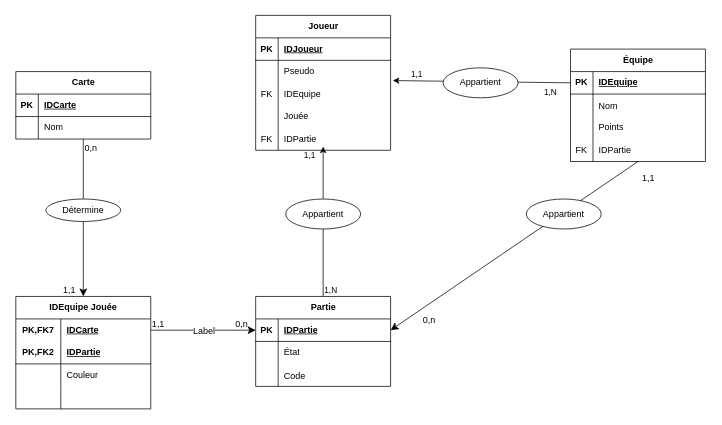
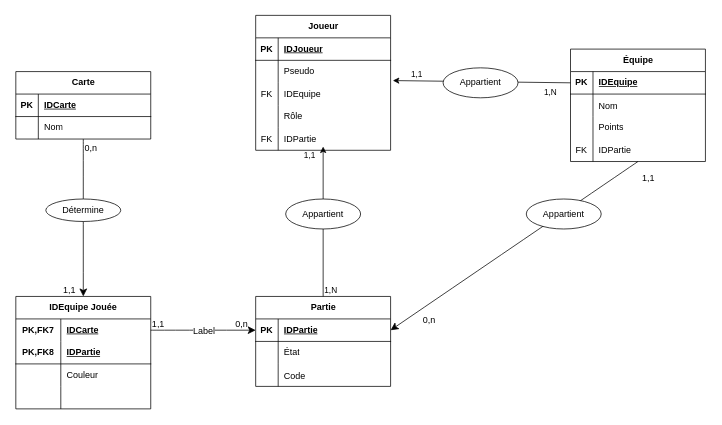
(296, 117) -> (293, 117)
(38, 353) -> (38, 353)
